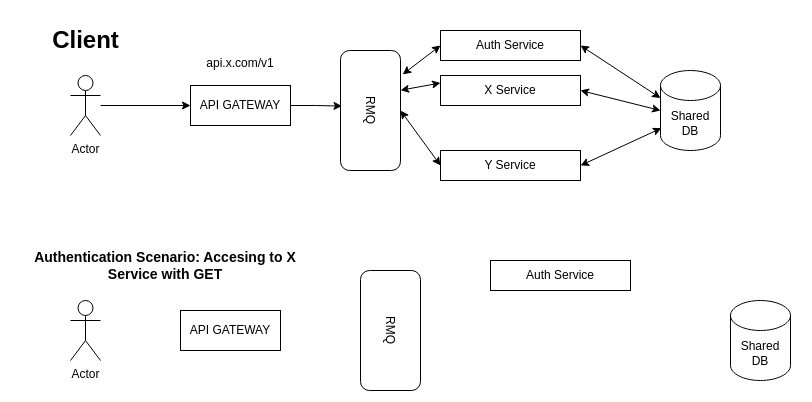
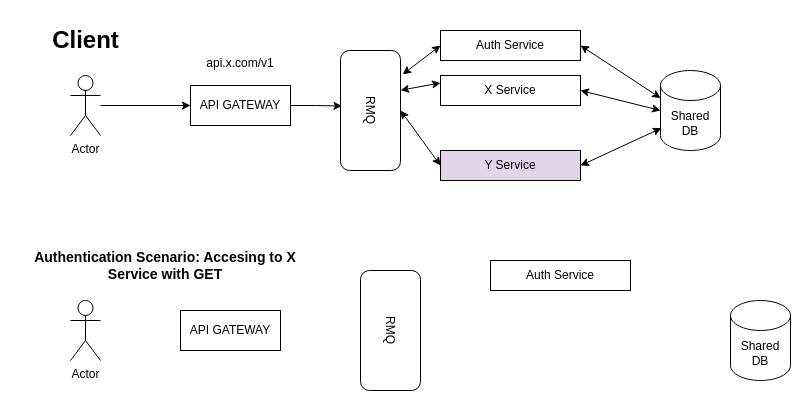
(511, 166) -> (511, 166)
